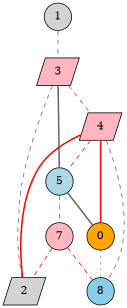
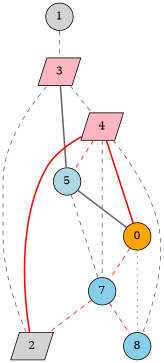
none -> (102, 202)
(59, 236) -> (102, 291)
none -> (120, 264)
